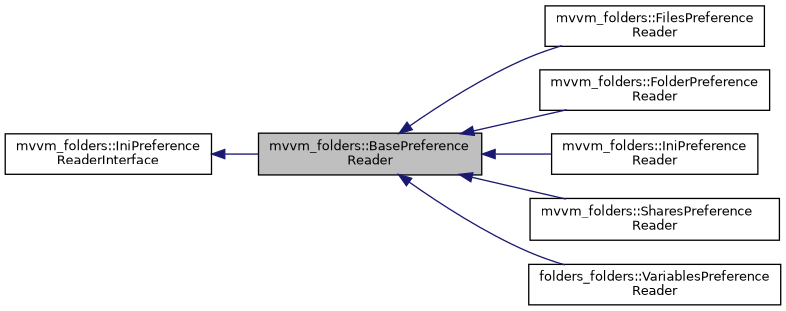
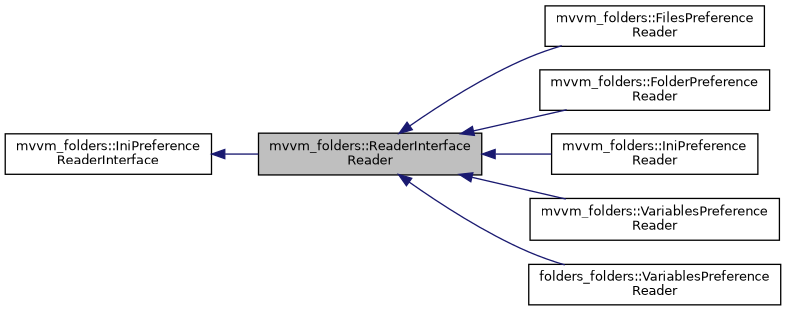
(370, 154) -> (370, 154)
(655, 219) -> (655, 219)
